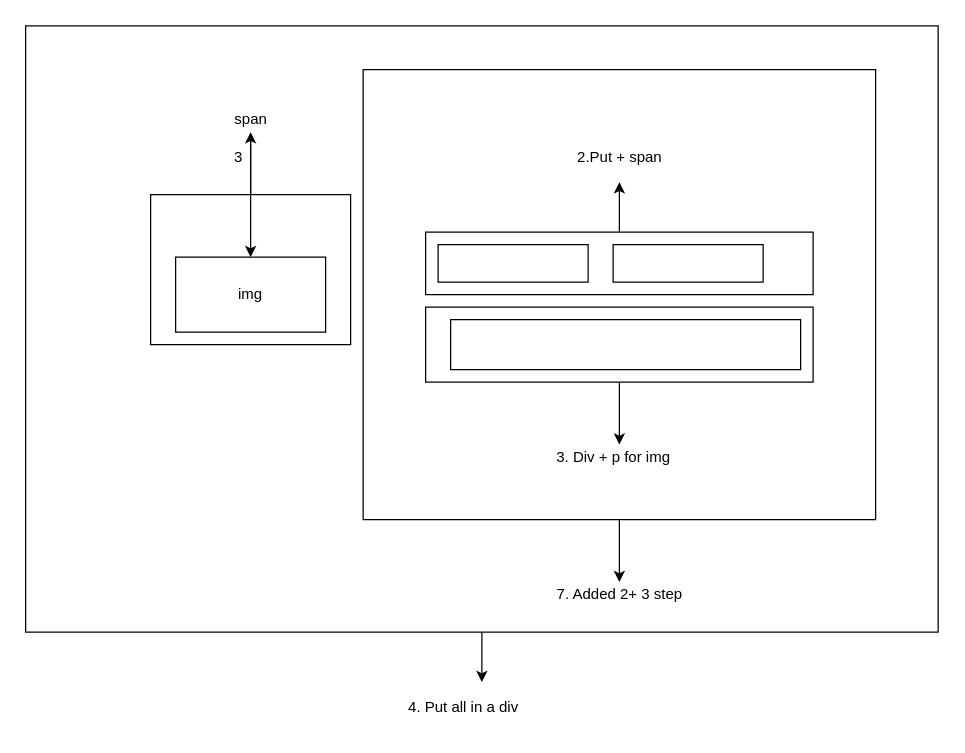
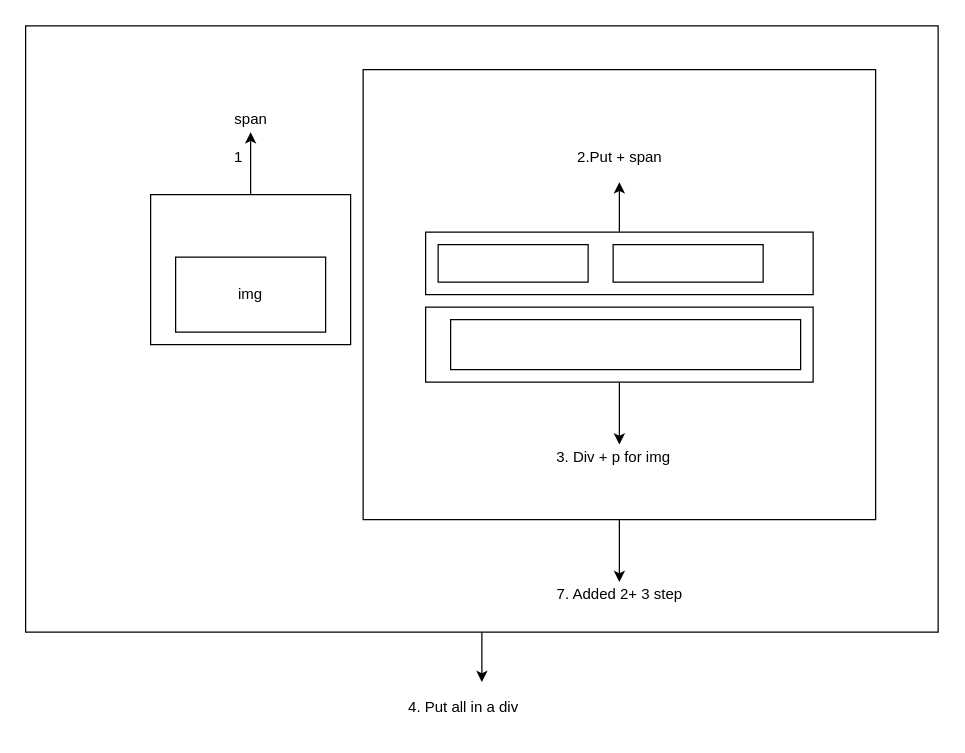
(239, 157) -> (239, 157)
(251, 222) -> none
